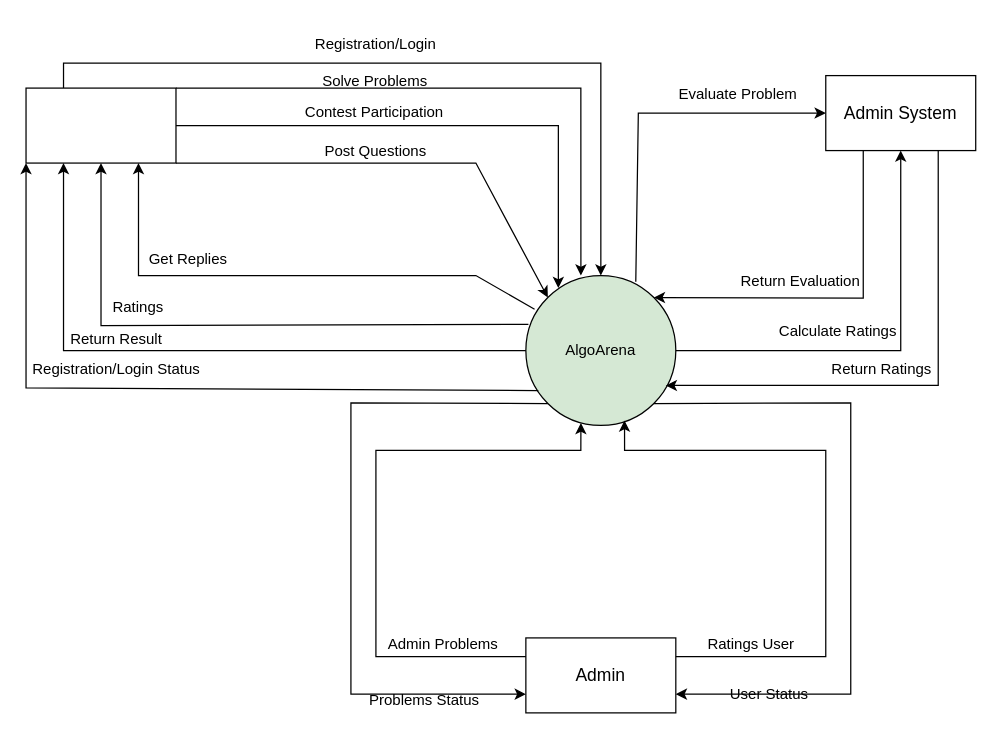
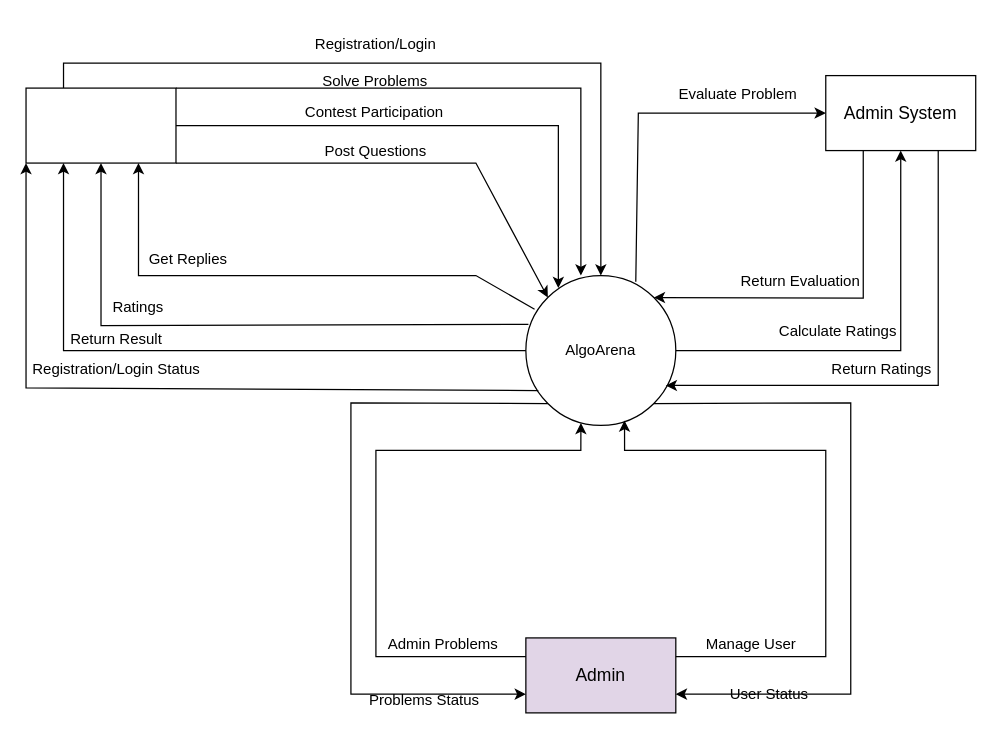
(601, 351) -> (601, 351)
(751, 644) -> (751, 644)
(601, 676) -> (601, 676)
